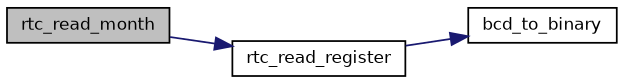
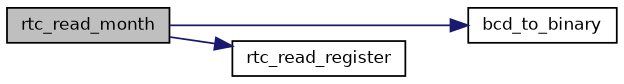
(428, 42) -> (310, 25)
